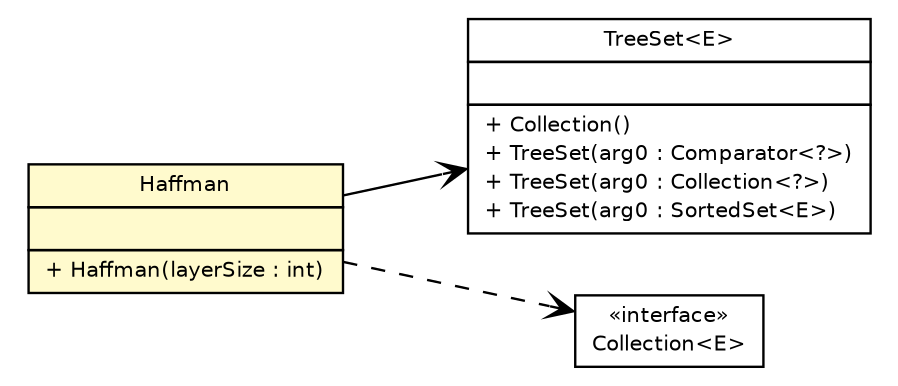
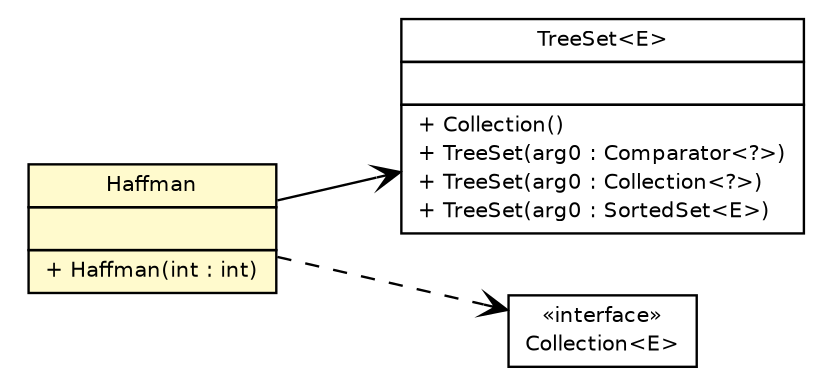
(186, 270) -> (152, 270)
